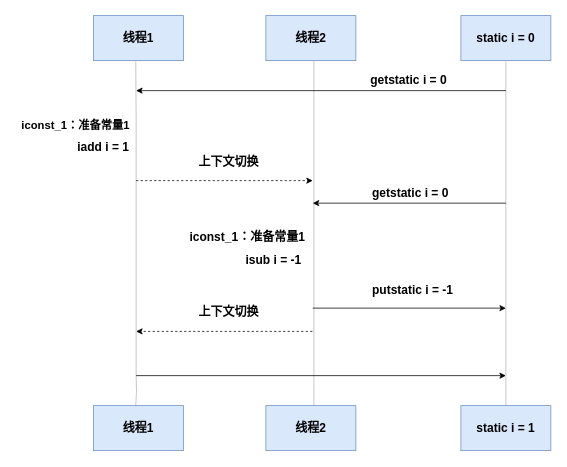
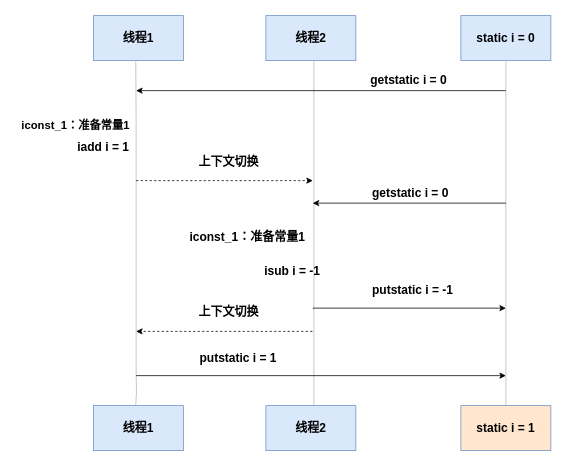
(273, 259) -> (292, 270)
none -> (251, 360)
(506, 428) -> (506, 428)
